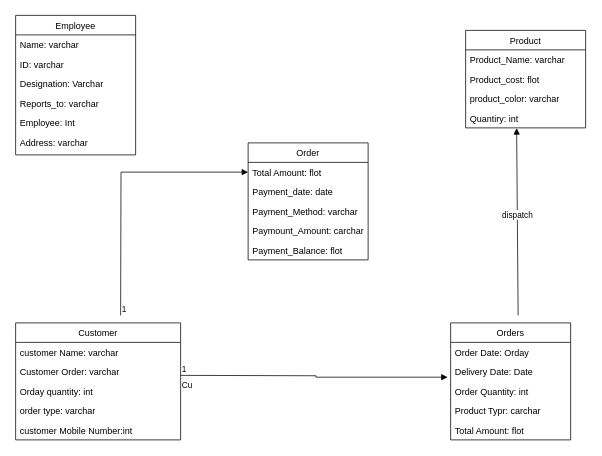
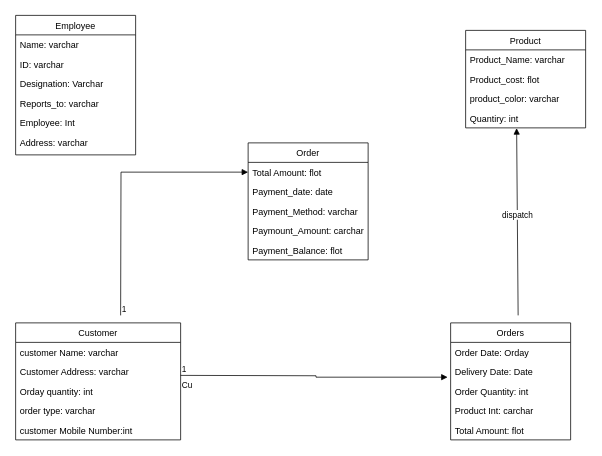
(74, 372) -> (79, 372)
(504, 411) -> (501, 411)
